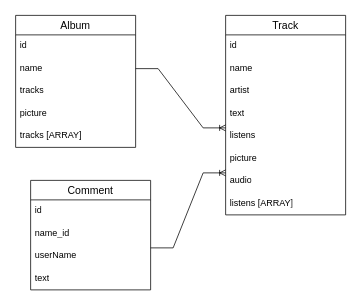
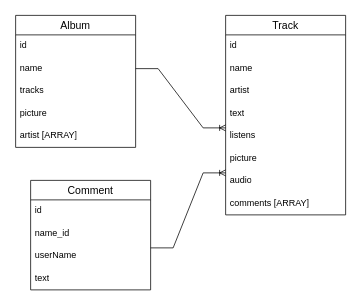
(54, 136) -> (53, 136)
(264, 203) -> (269, 203)
